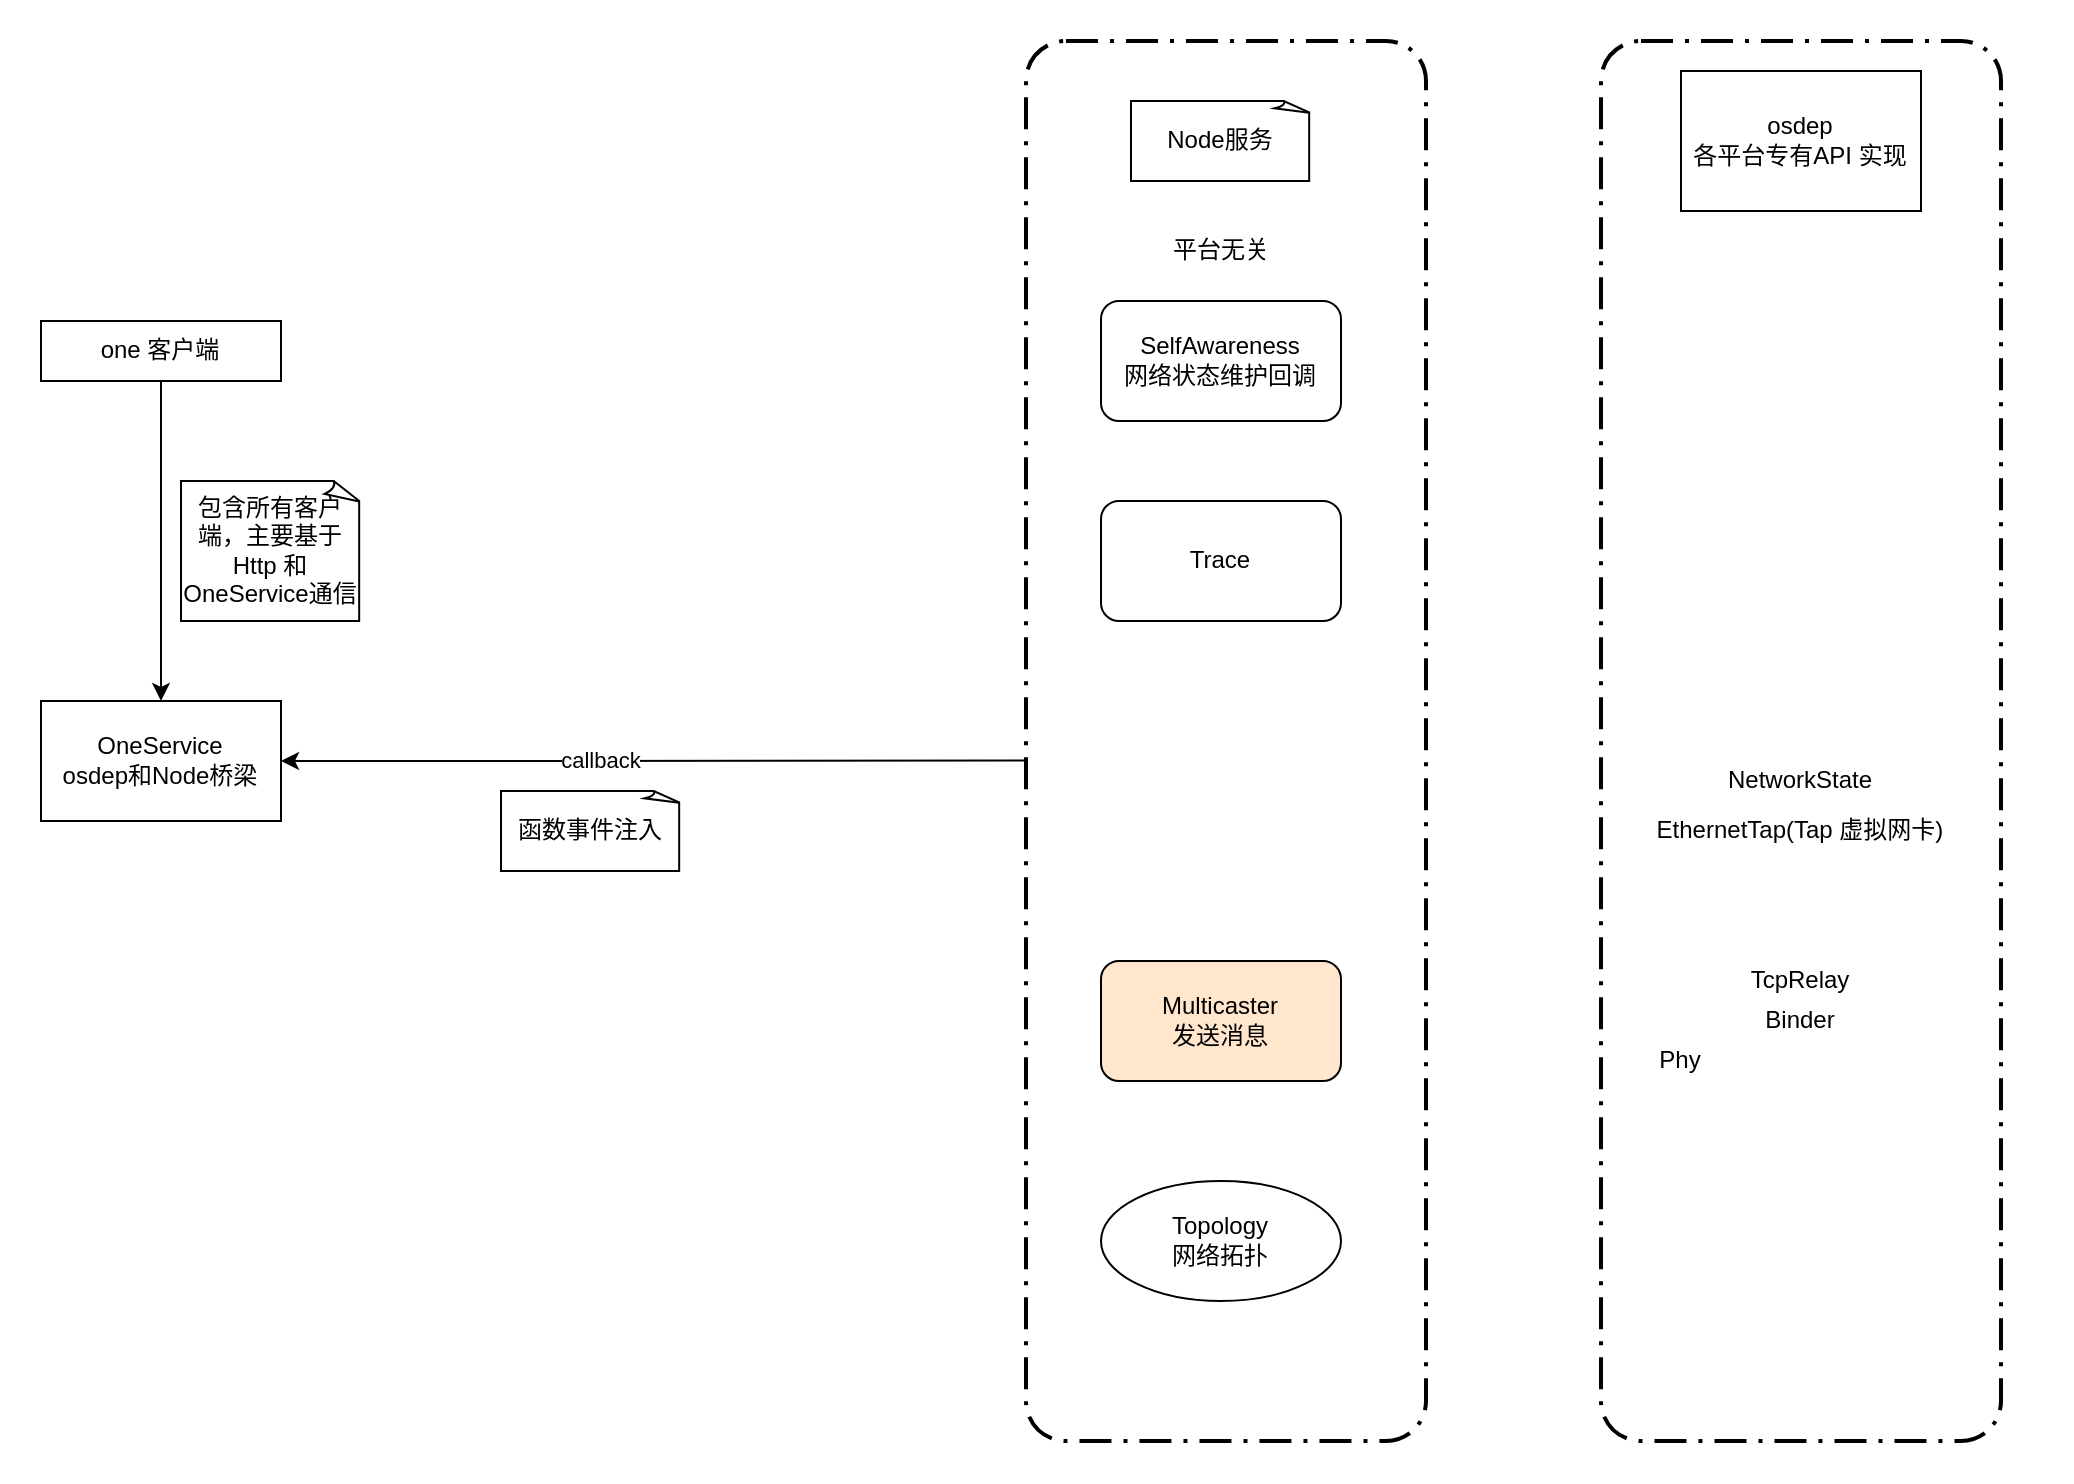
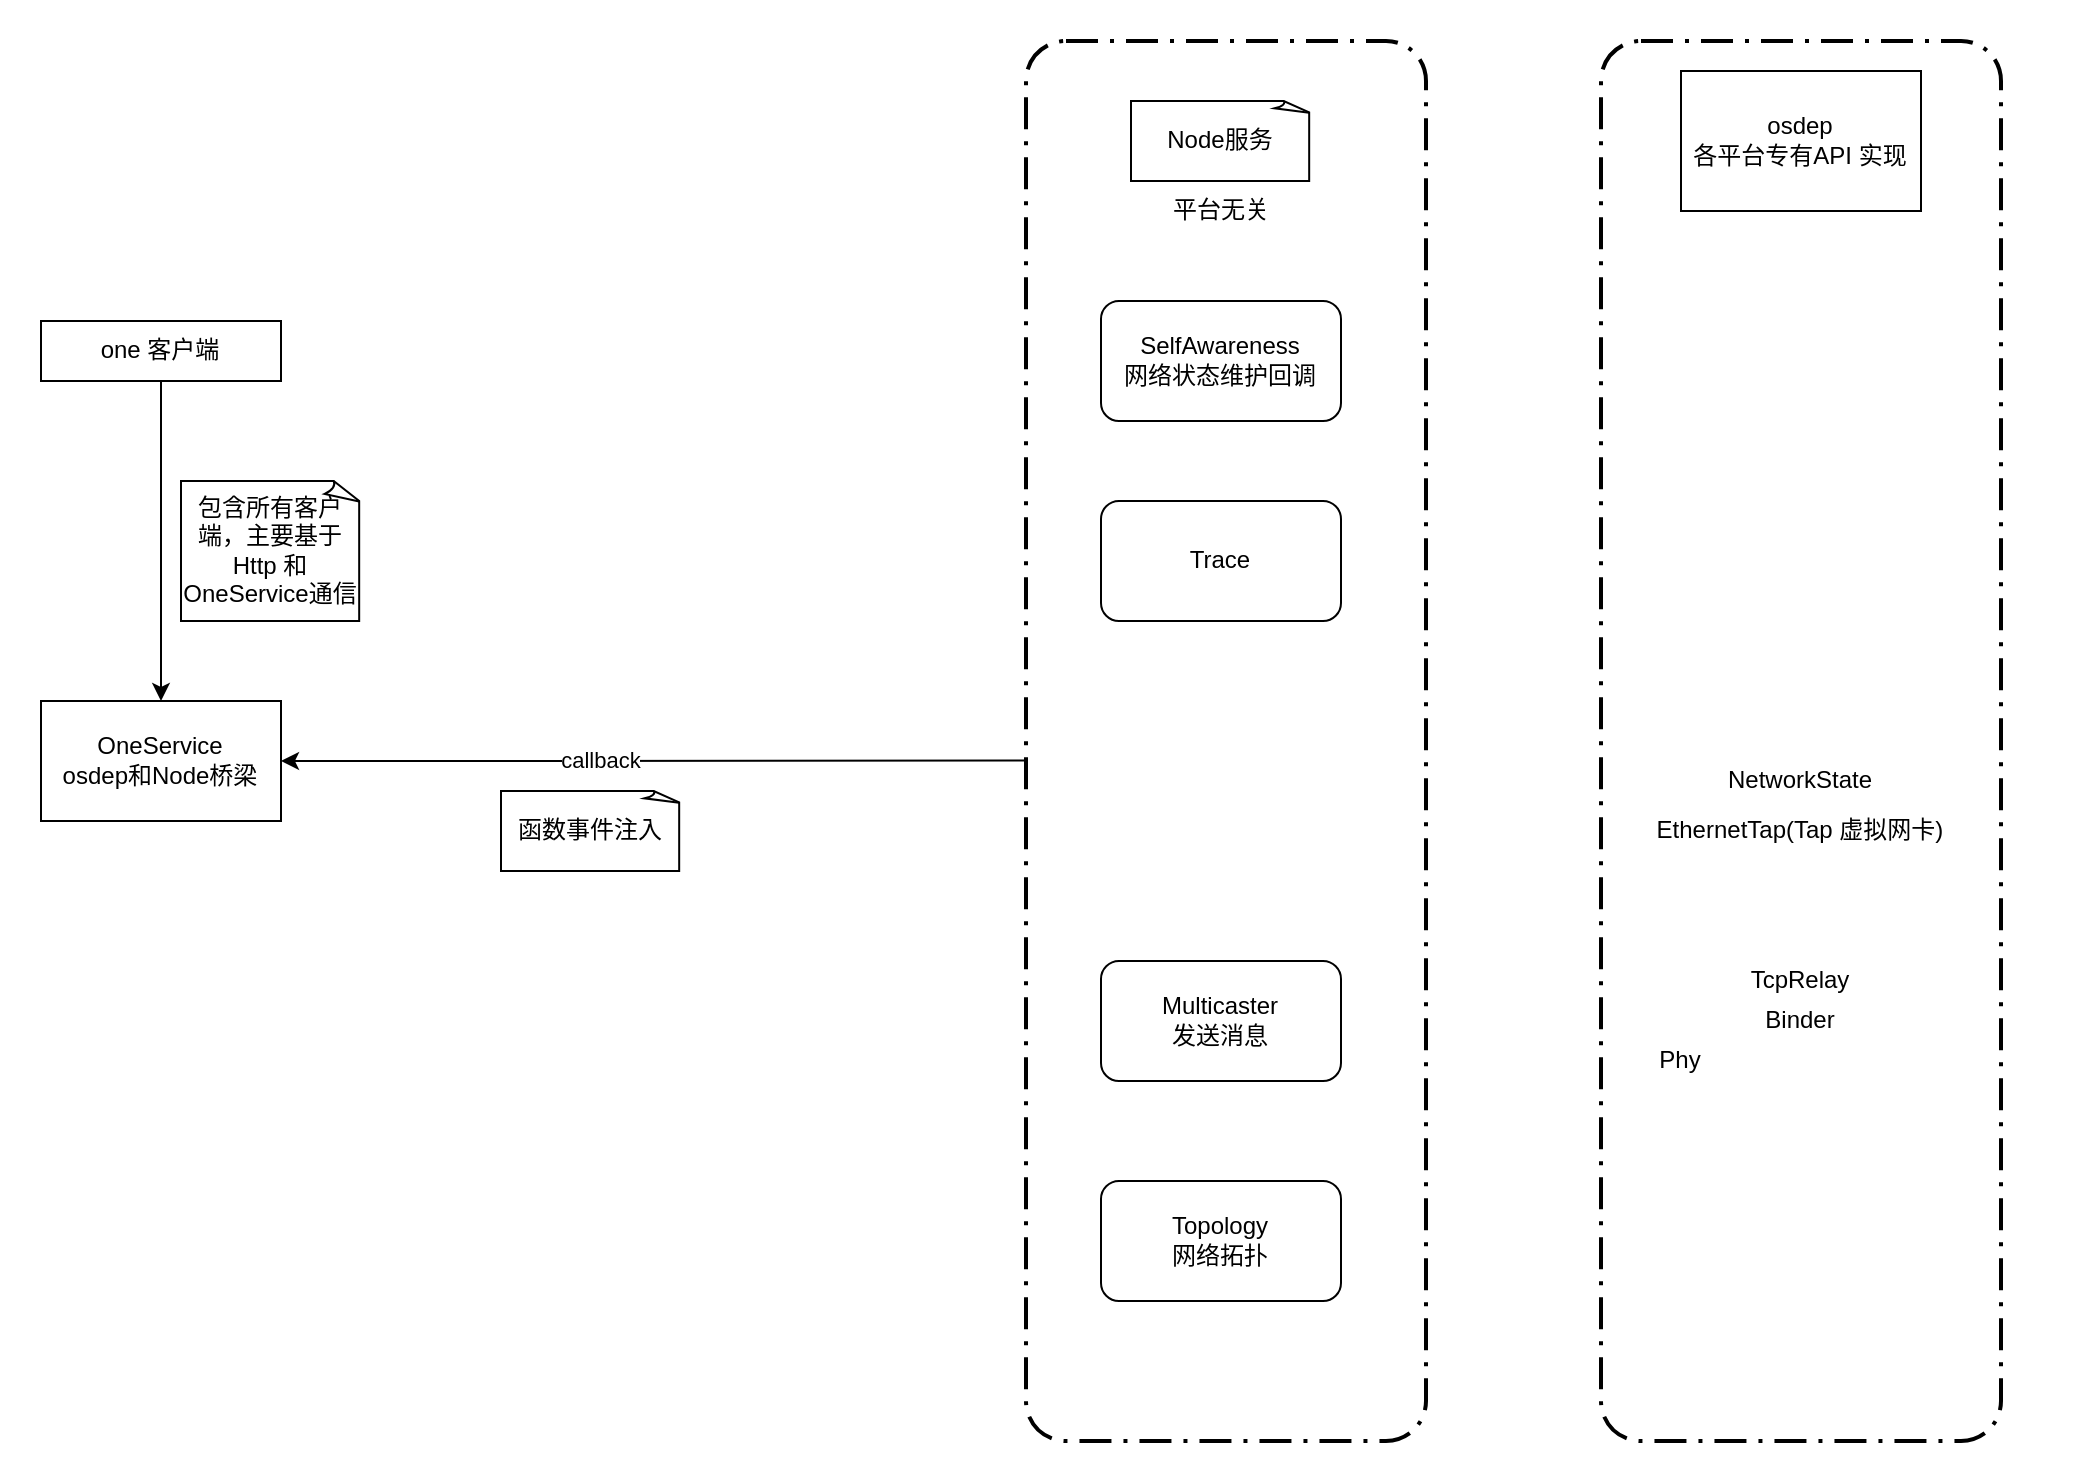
(1221, 251) -> (1221, 211)
(1221, 1021) -> (1221, 1021)
(1221, 1241) -> (1221, 1241)
